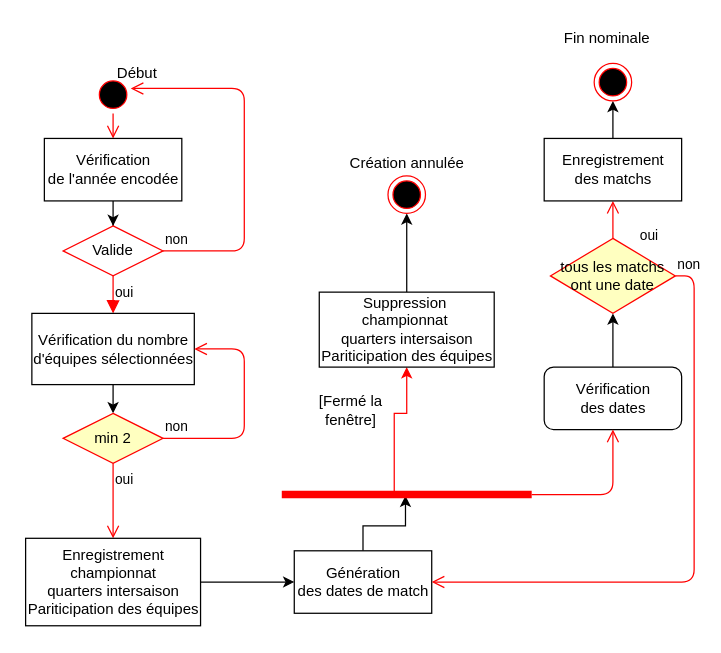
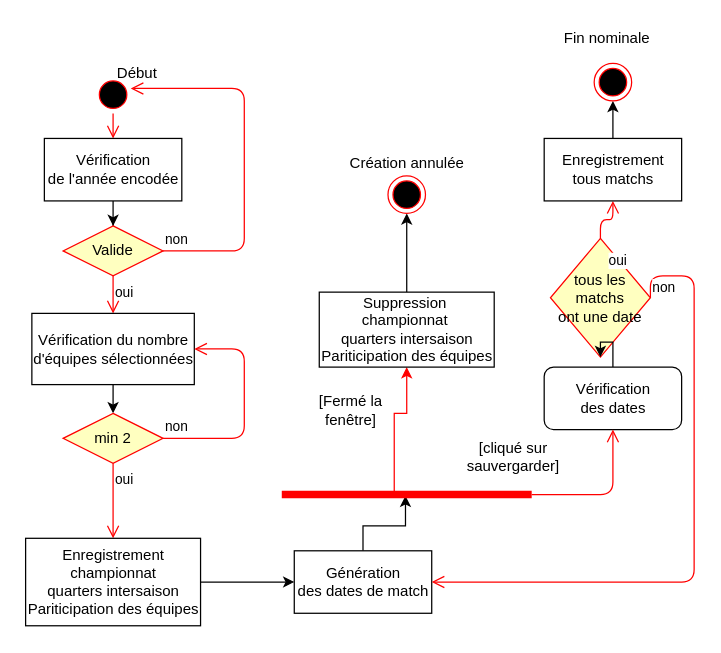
(614, 169) -> (614, 169)
(113, 251) -> (113, 251)
(613, 276) -> (601, 298)
(113, 299) -> (113, 303)
none -> (513, 457)
